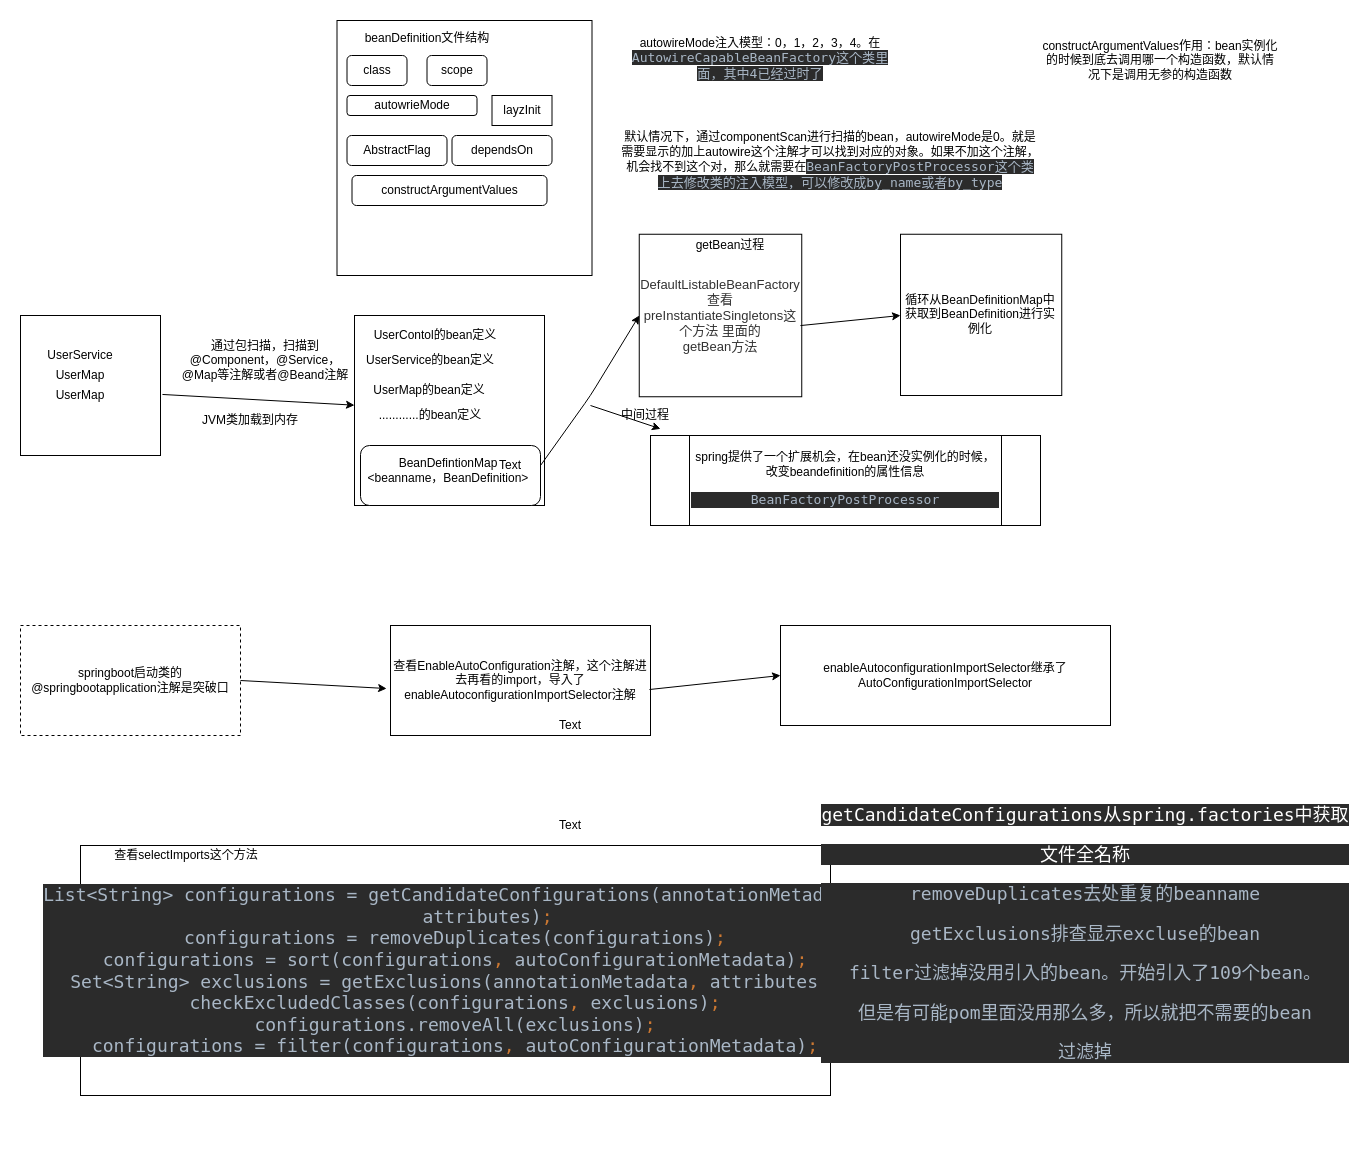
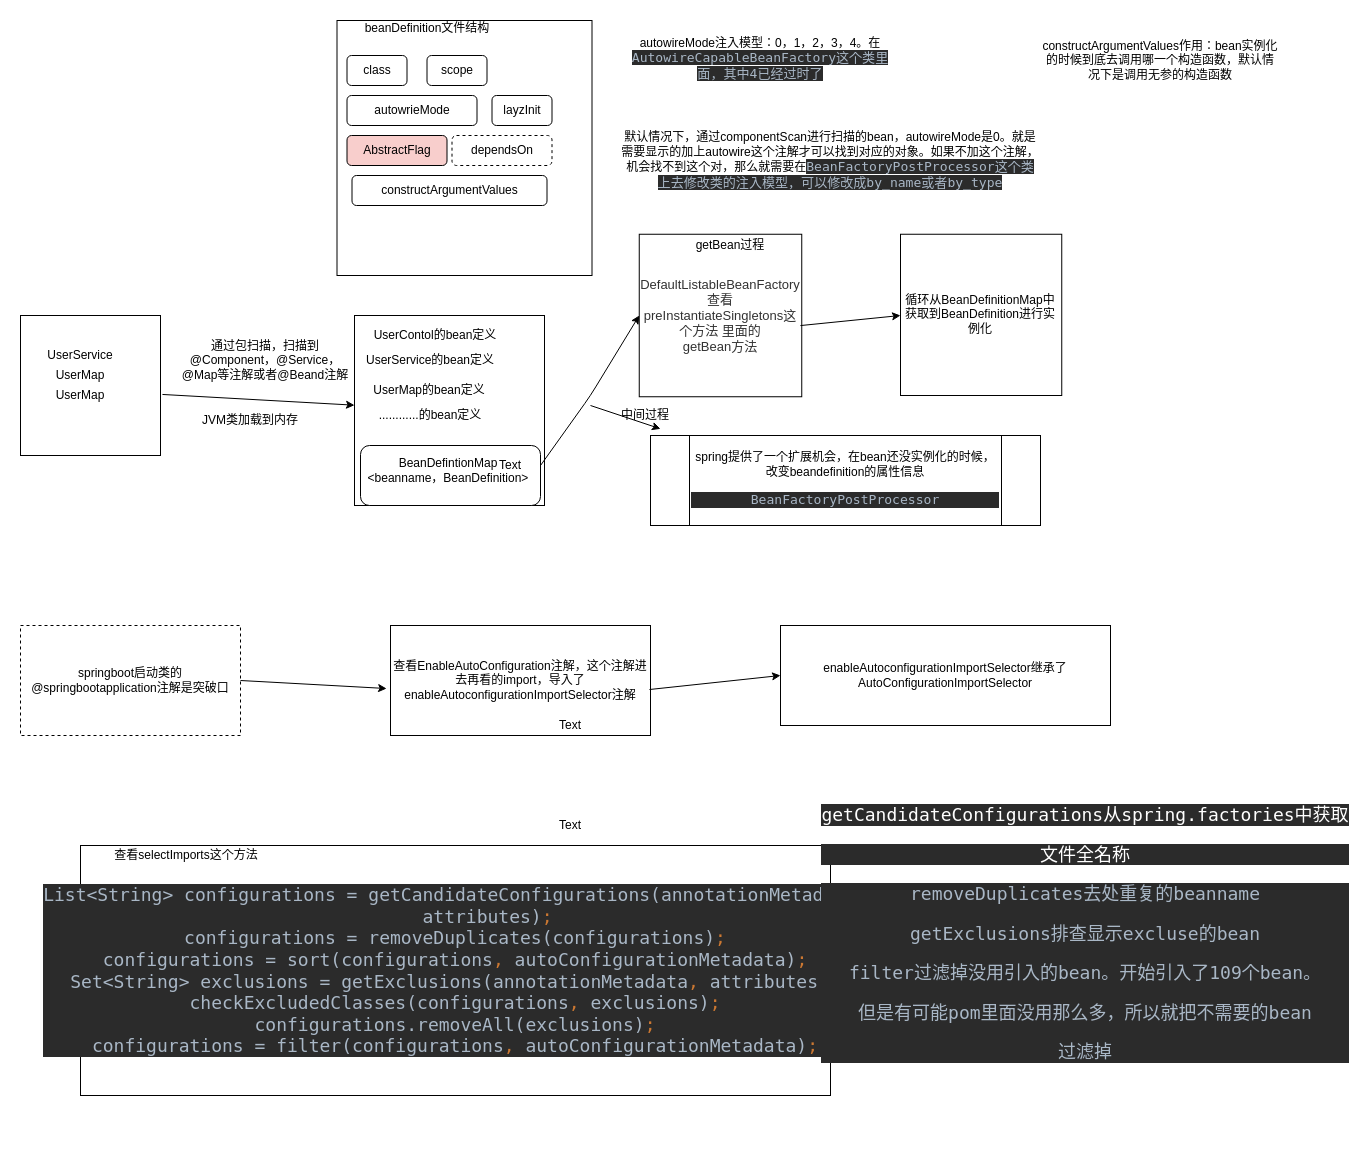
(427, 38) -> (427, 28)
(412, 106) -> (412, 111)
(522, 111) -> (522, 111)
(397, 151) -> (397, 151)
(502, 151) -> (502, 151)
